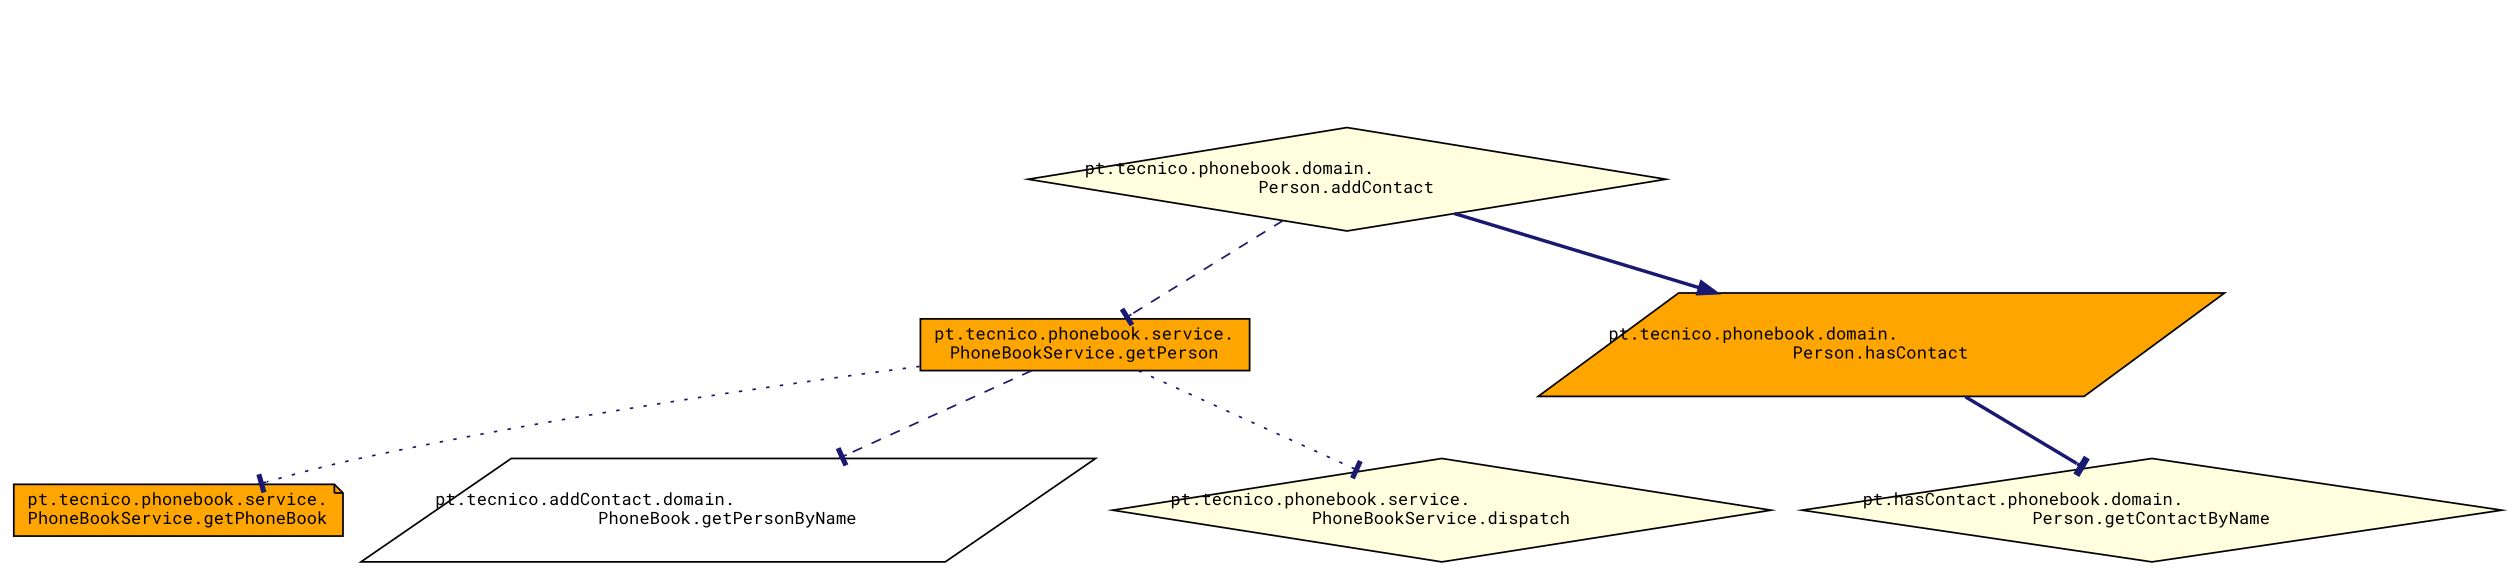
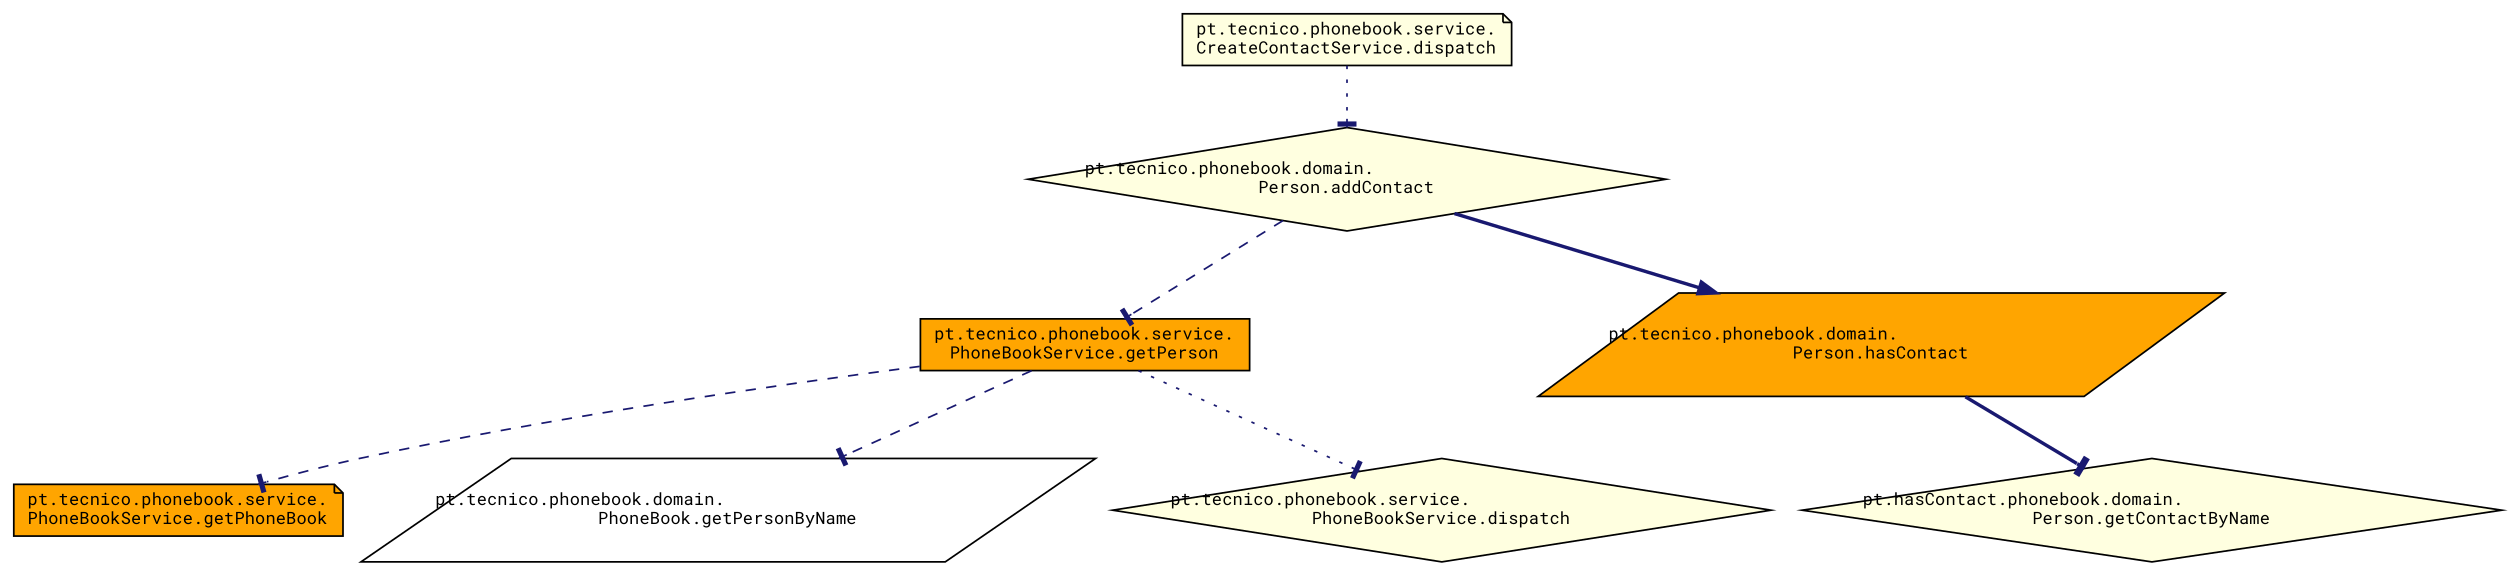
none -> (1347, 40)
(592, 415) -> (592, 415)
(728, 510) -> (728, 510)
